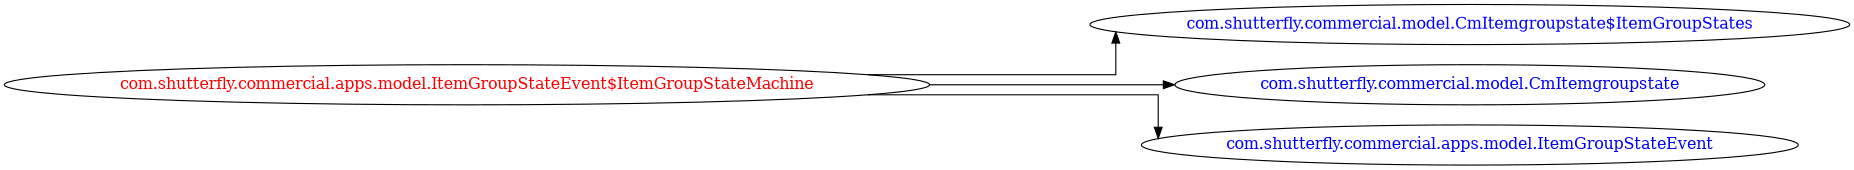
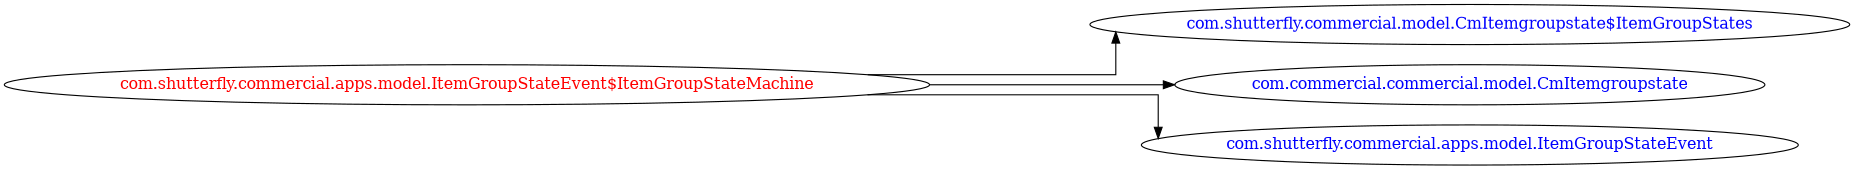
(1470, 85) -> (1470, 85)
